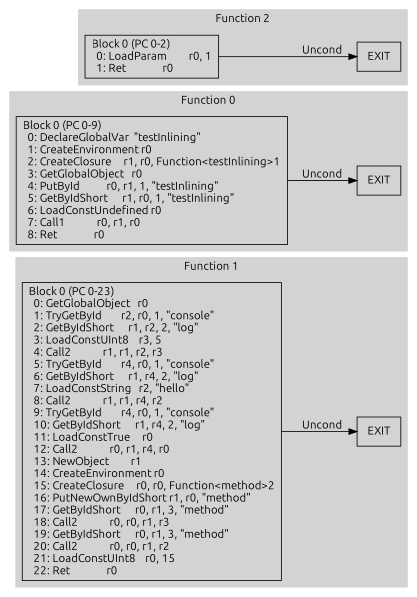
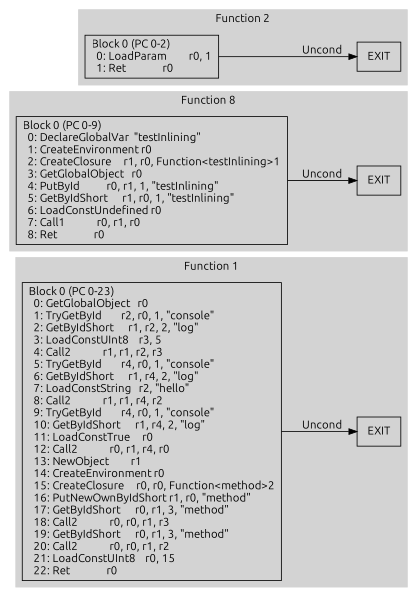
(209, 101) -> (209, 101)
